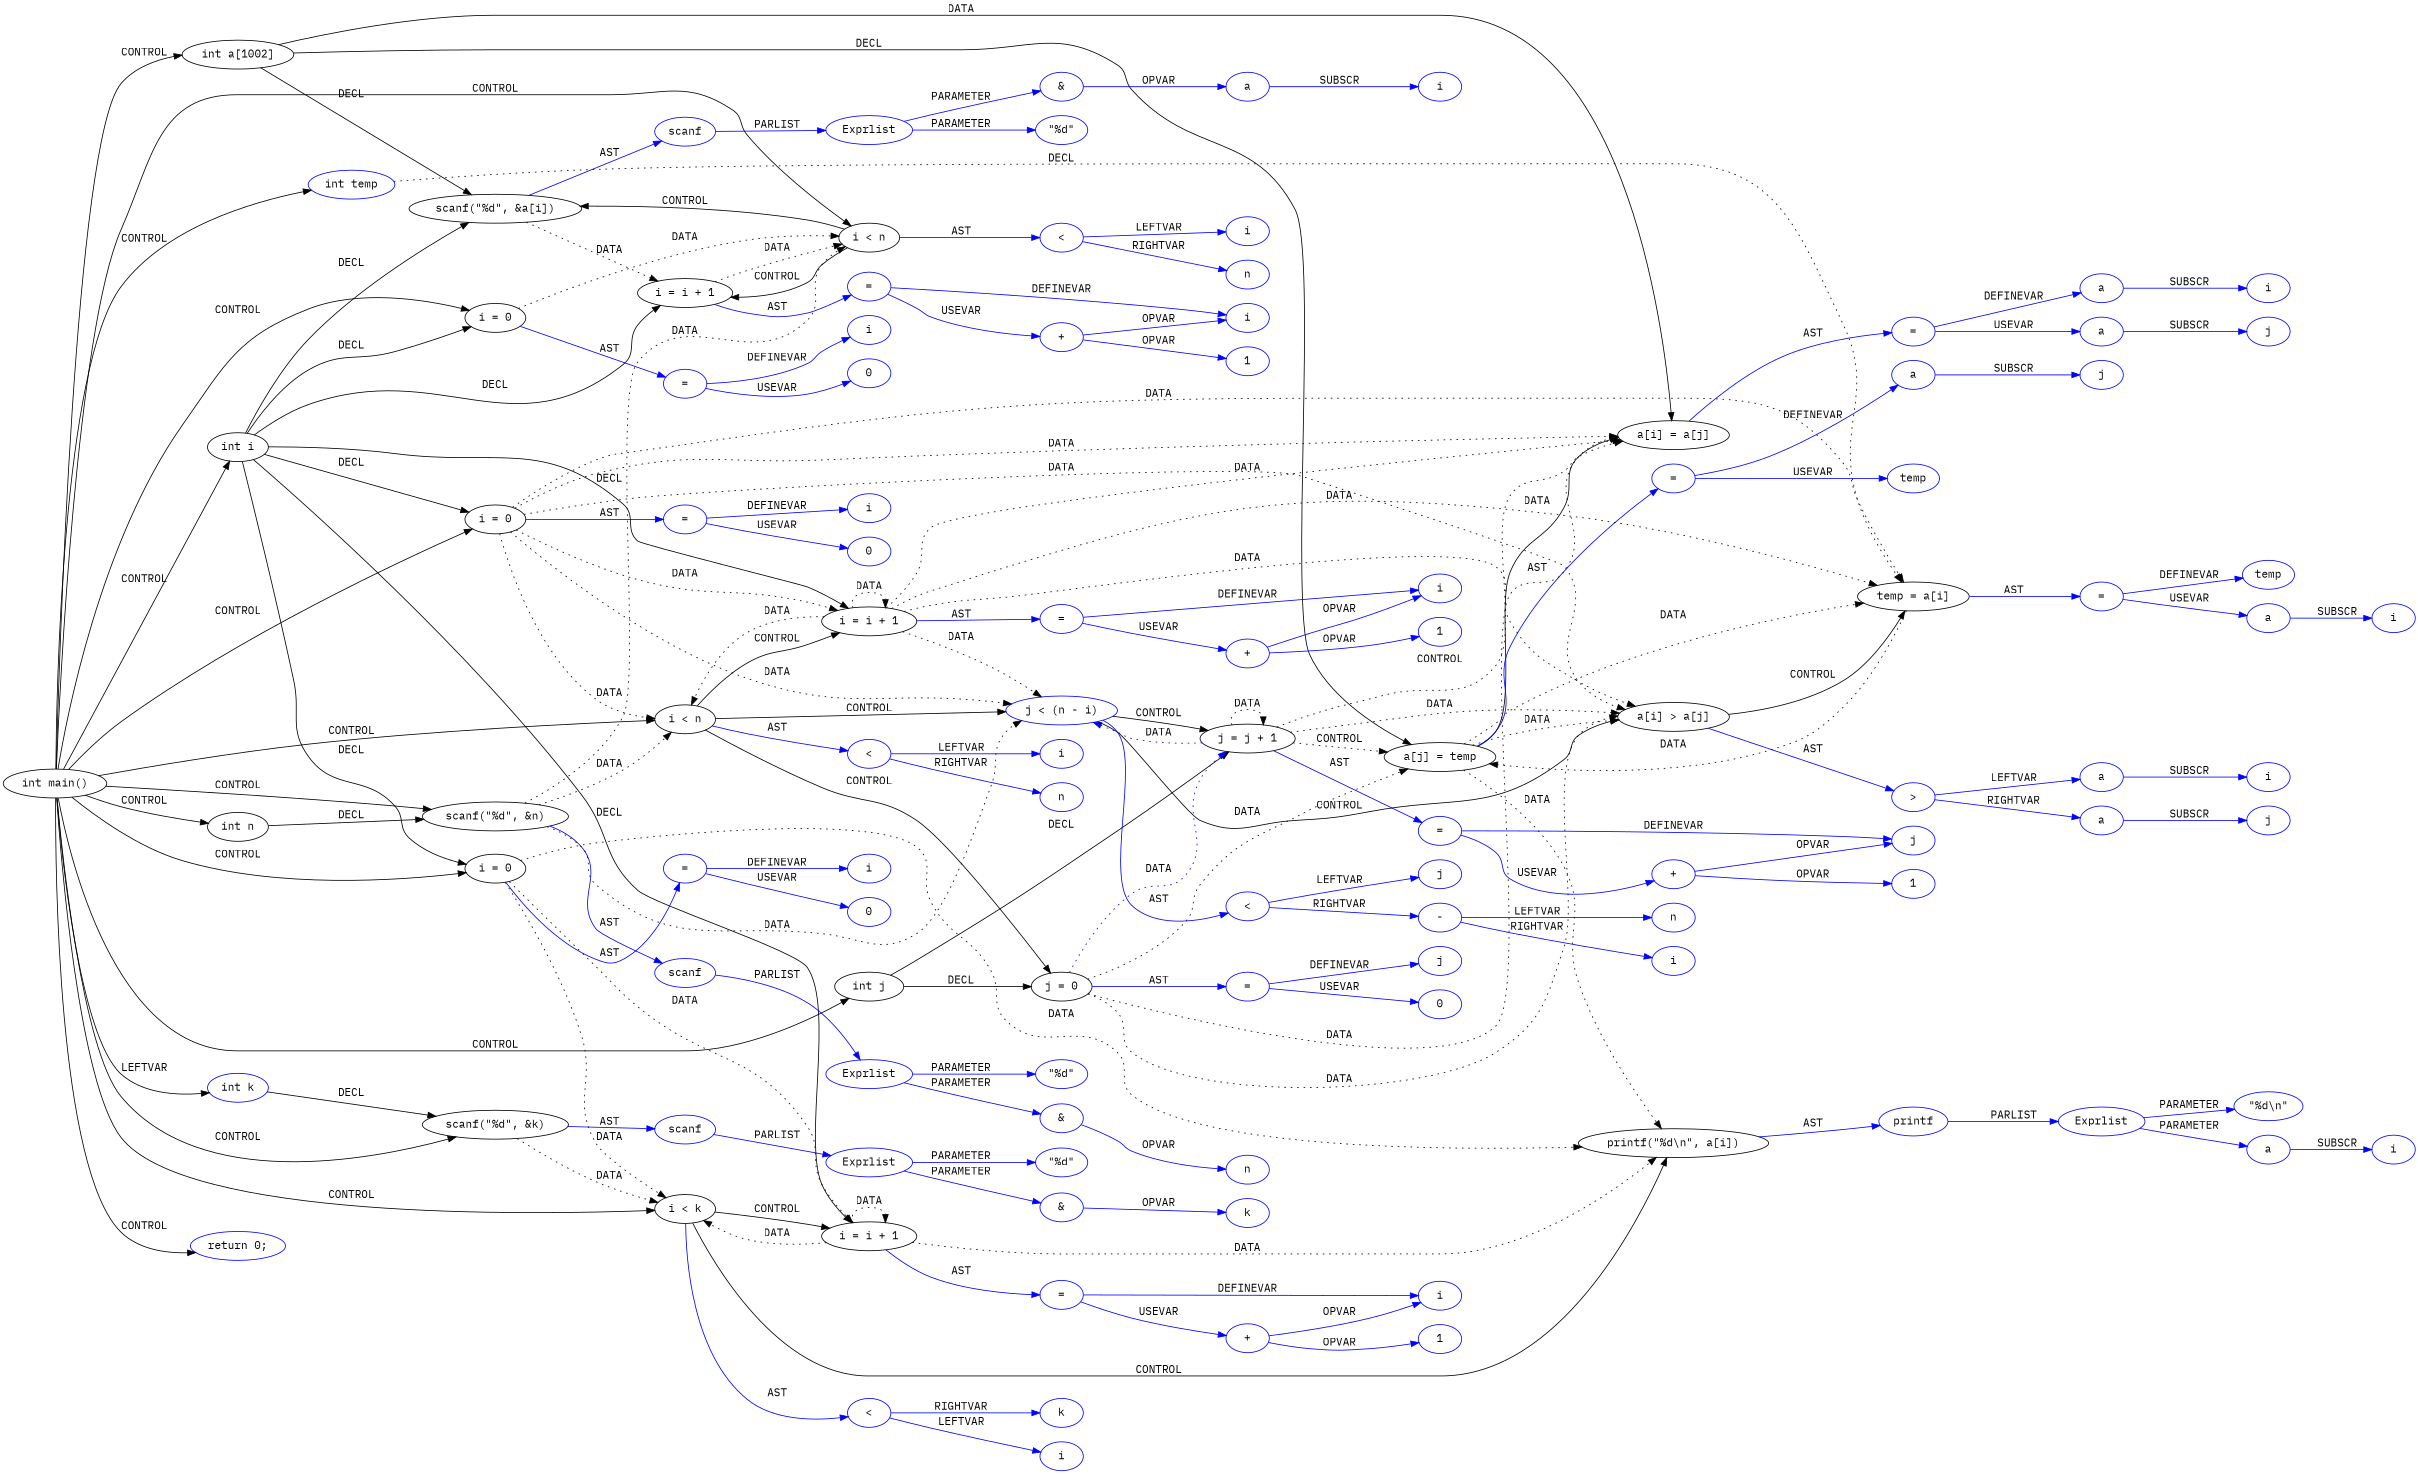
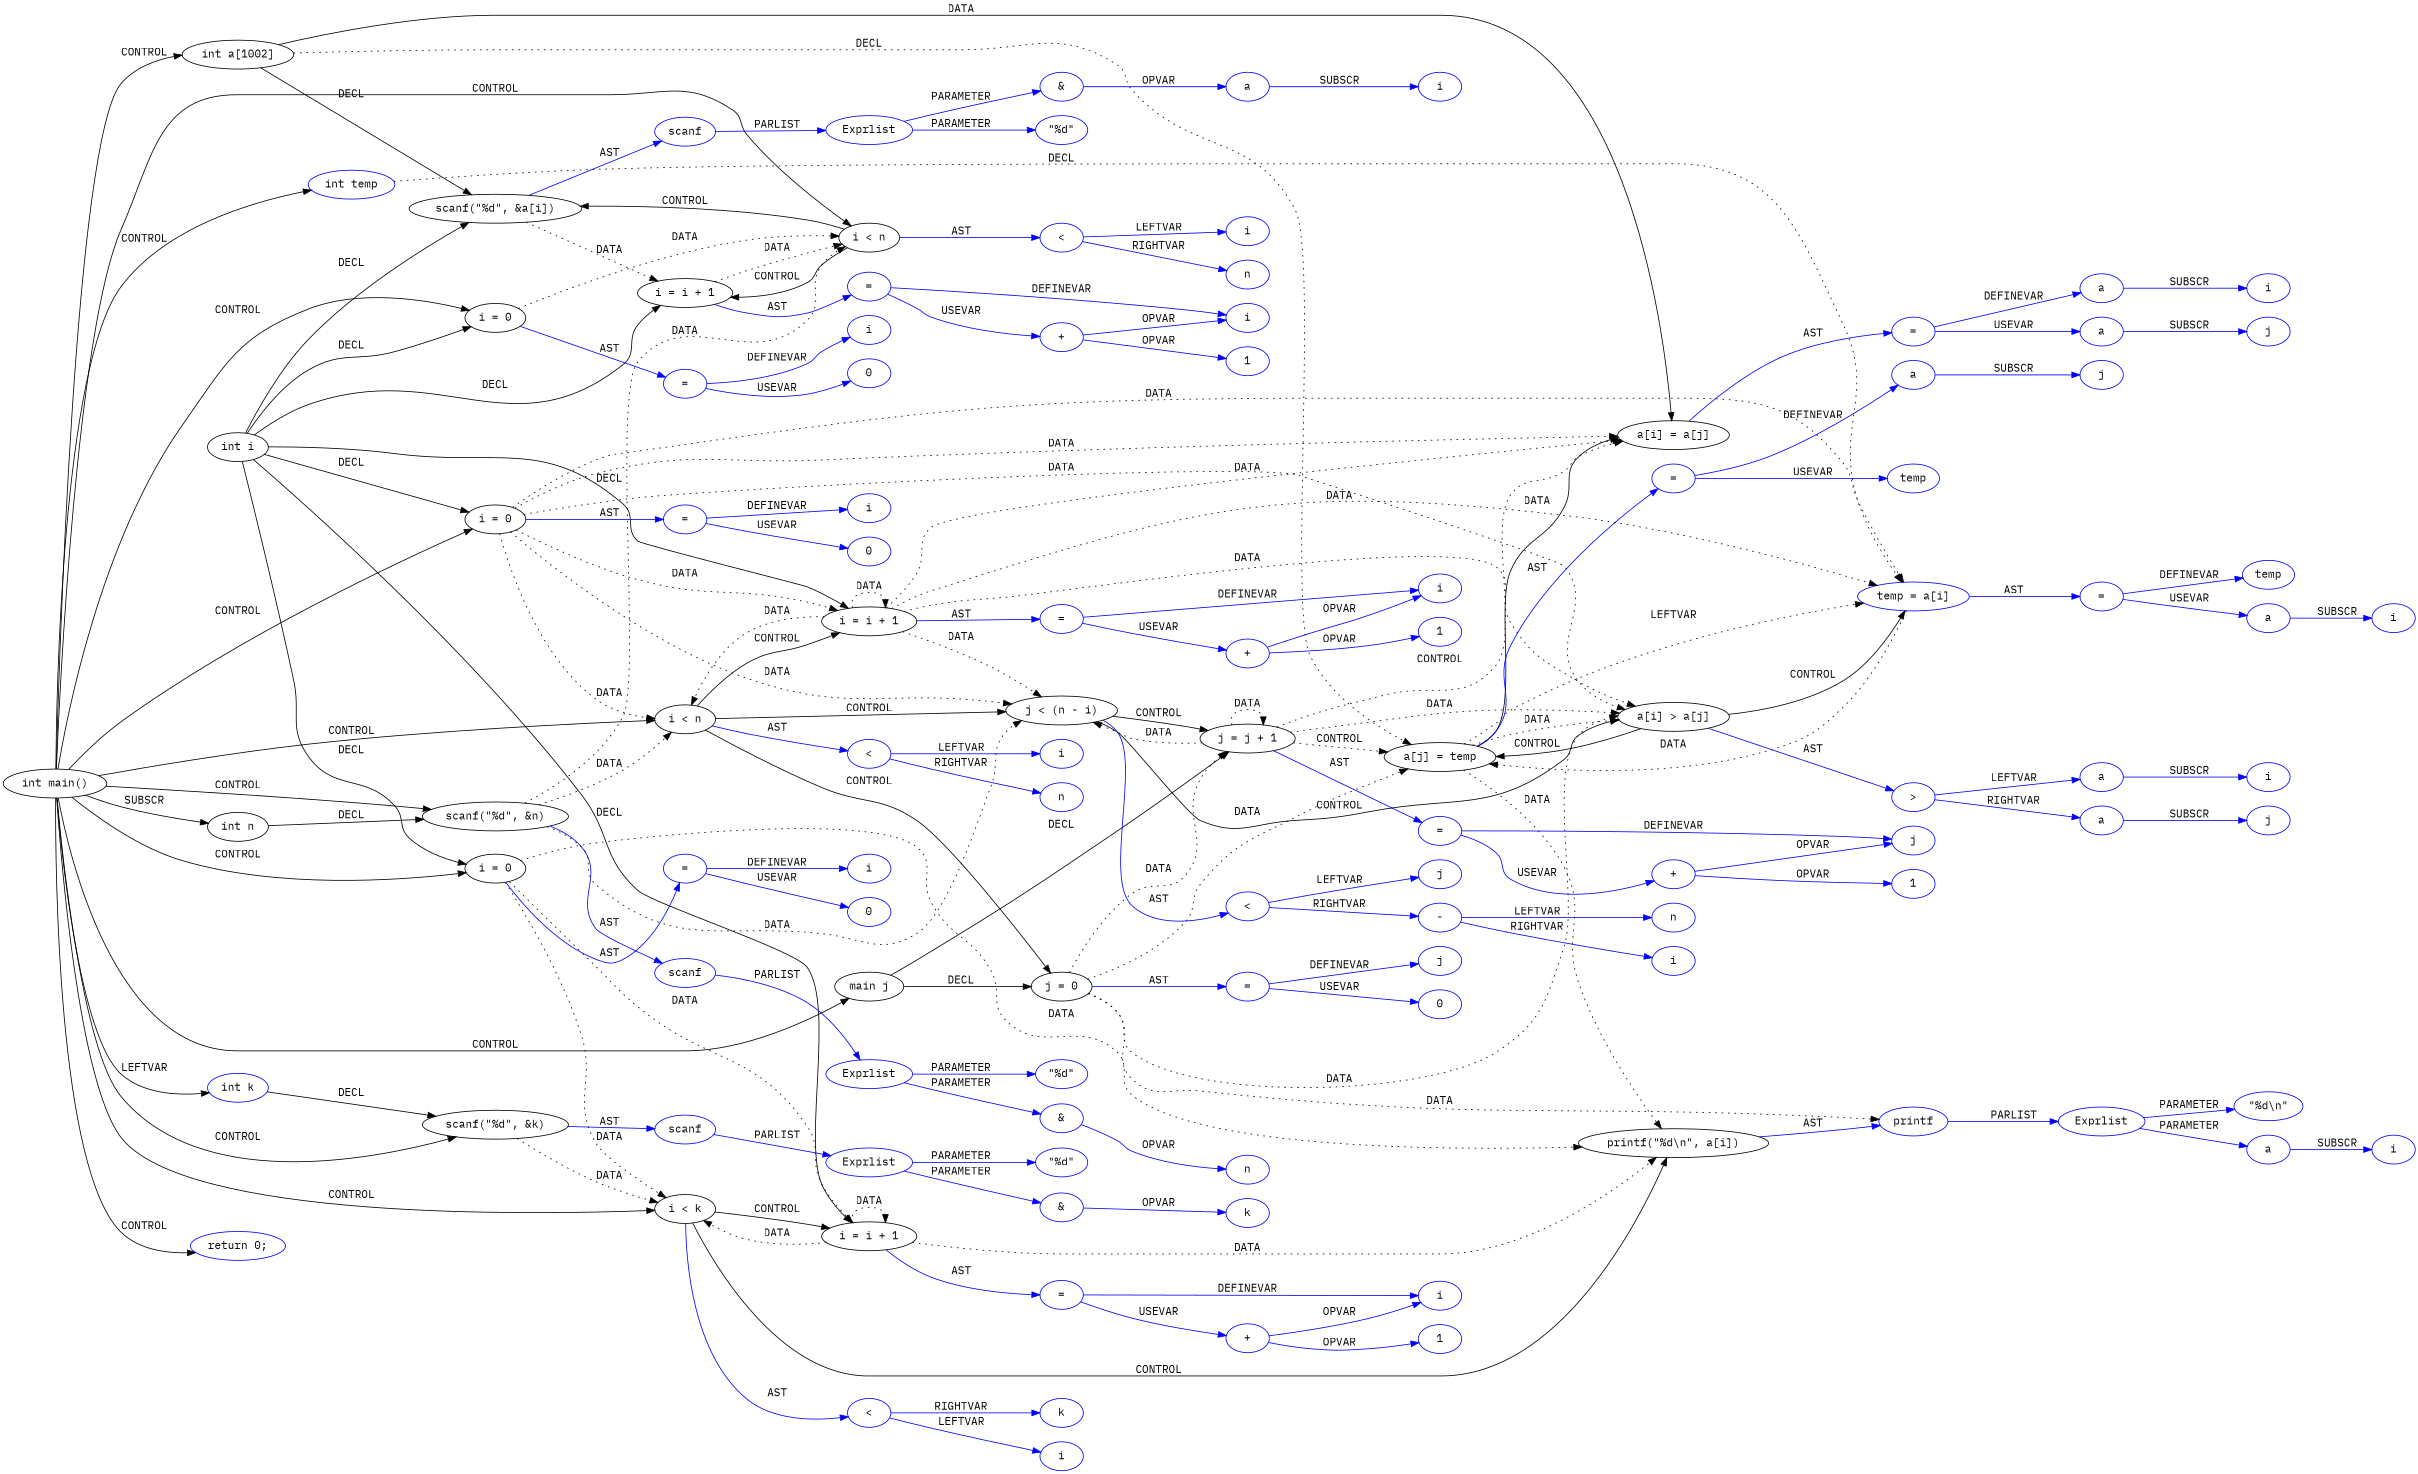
(1110, 61) -> (1110, 61)
(1913, 596) -> (1913, 596)
(1674, 615) -> (1674, 615)
(145, 619) -> none
(1062, 710) -> (1062, 710)
(1150, 741) -> (1150, 741)
none -> (1580, 746)
(144, 801) -> (144, 801)
(1174, 884) -> (1174, 884)
(1509, 910) -> (1446, 1109)
(869, 987) -> (869, 987)
